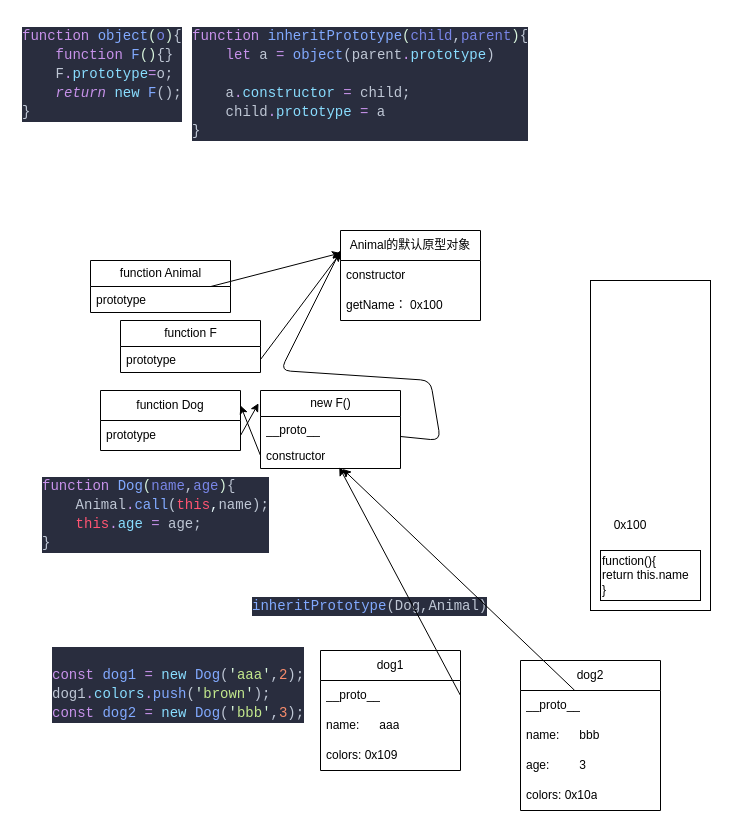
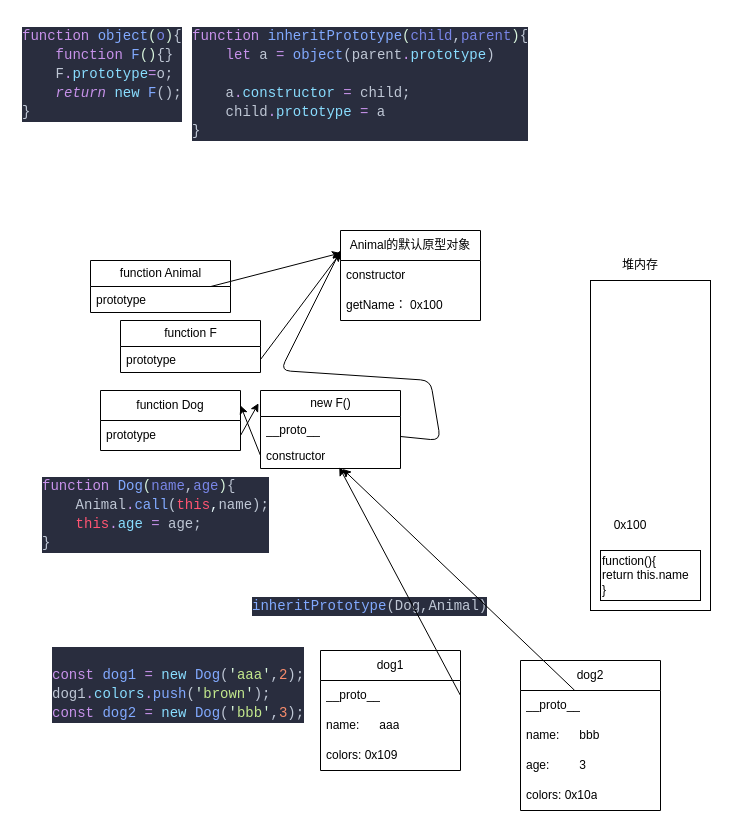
none -> (641, 266)
